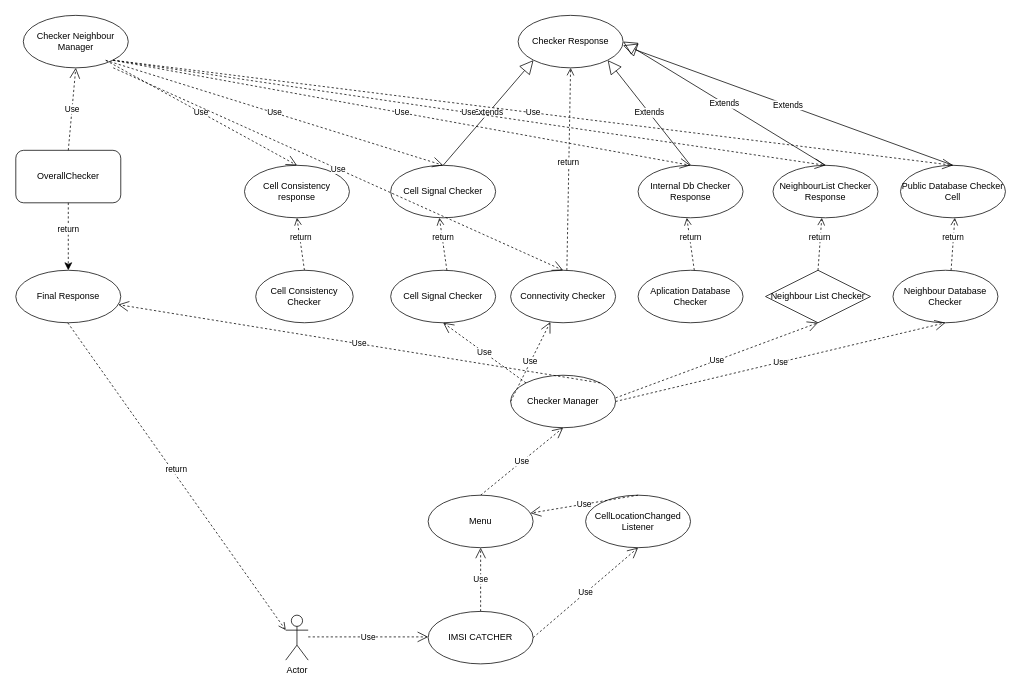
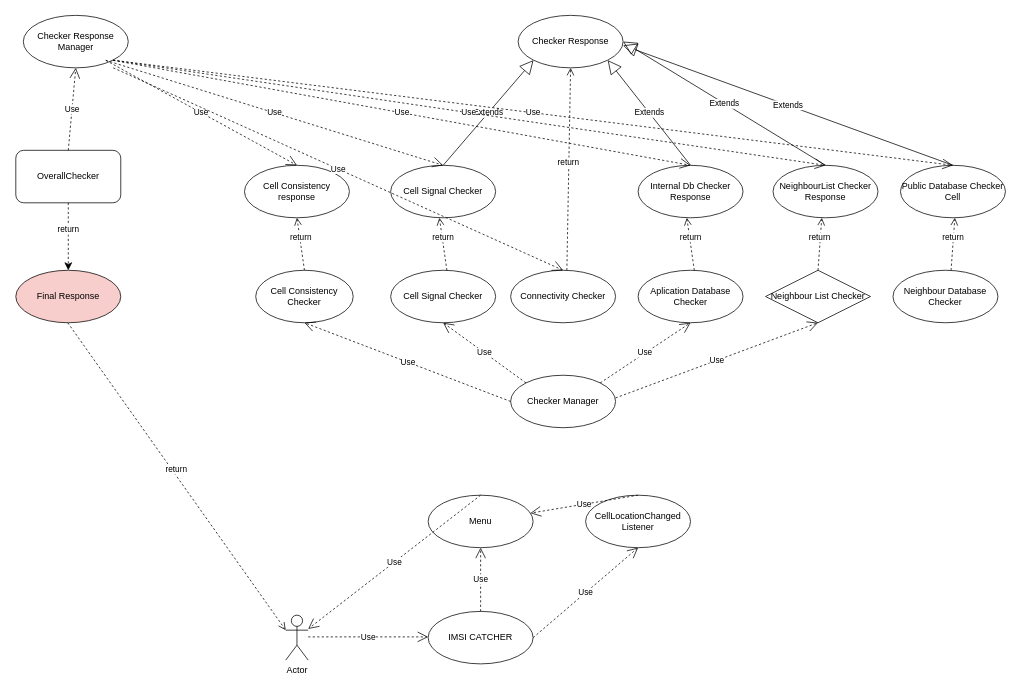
(75, 42) -> (75, 42)
(68, 297) -> (68, 297)
(238, 324) -> (645, 353)
(531, 361) -> (434, 372)
(779, 363) -> none
(521, 462) -> (395, 562)
